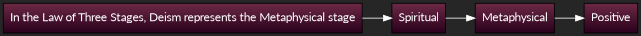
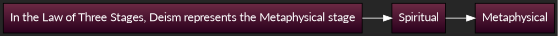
(611, 18) -> none
